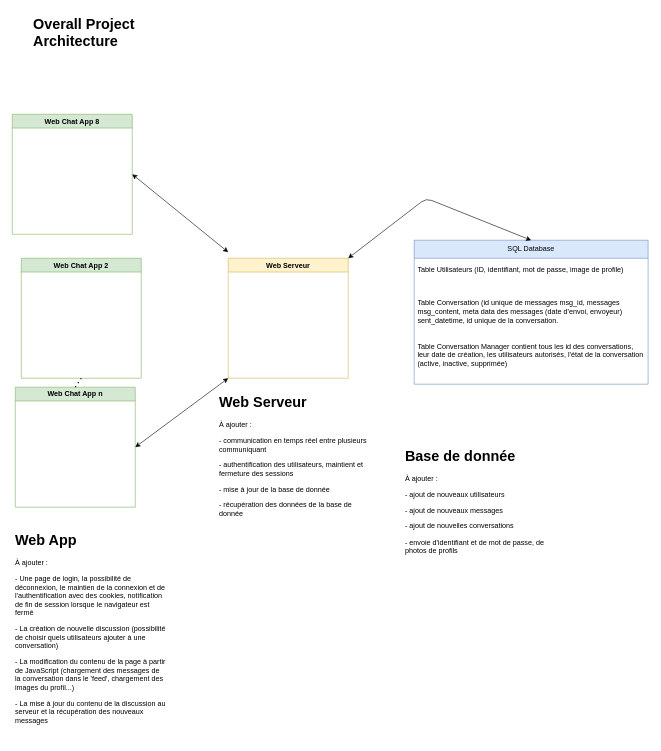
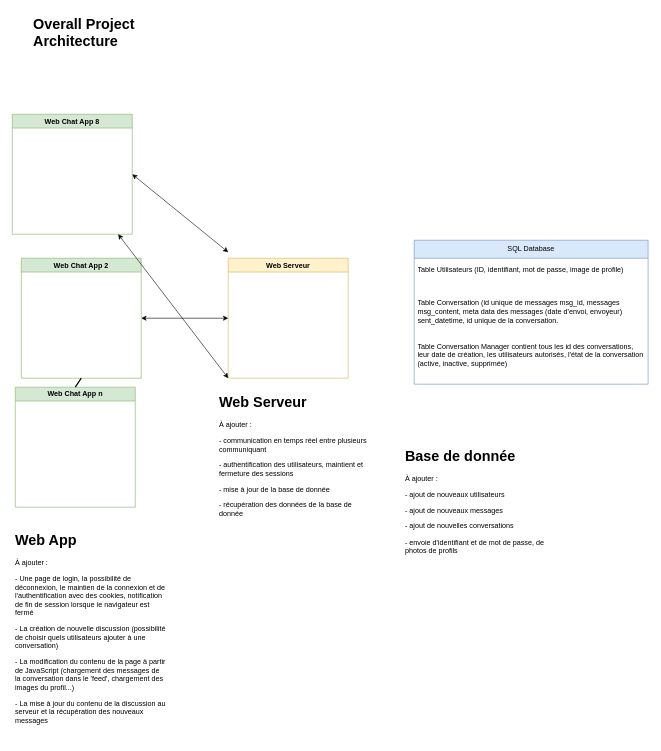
(435, 202) -> none
none -> (184, 318)
(78, 384) -> (78, 384)
(182, 413) -> (174, 307)
